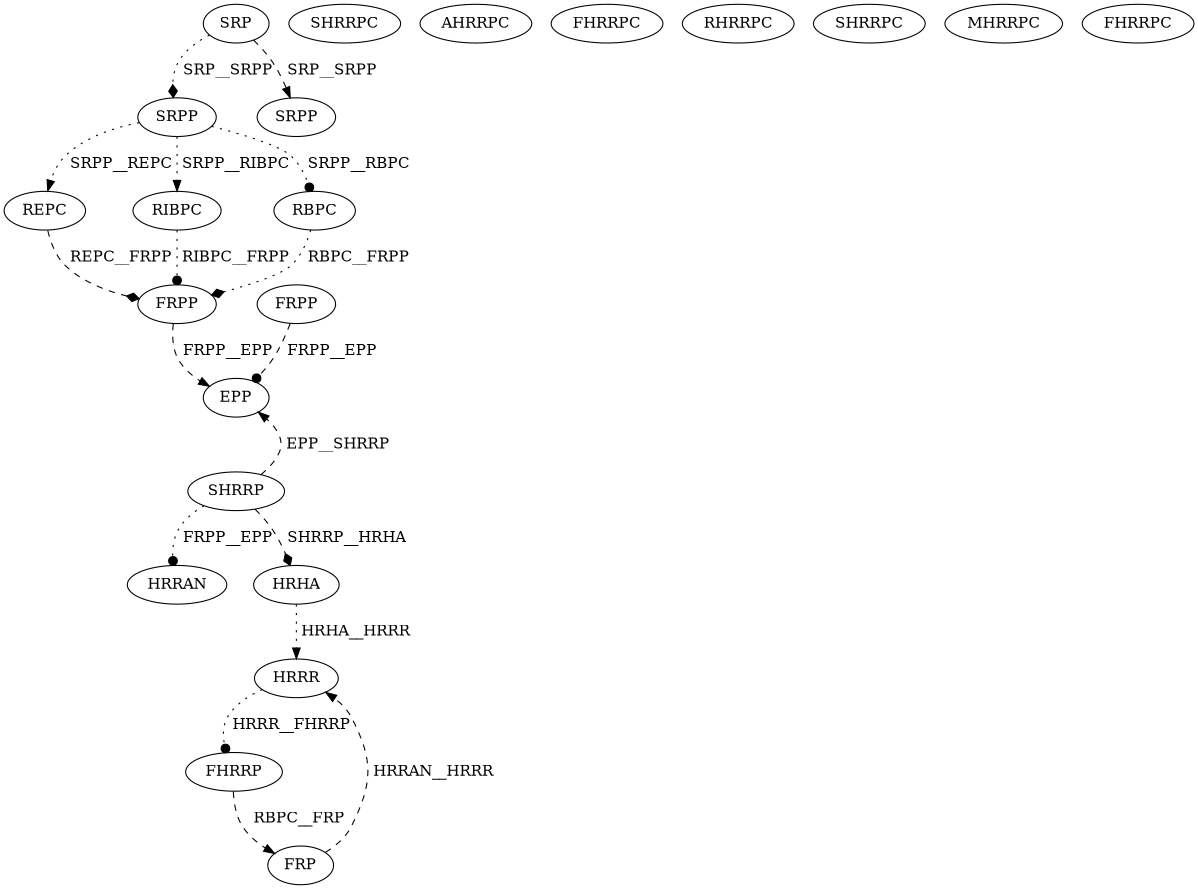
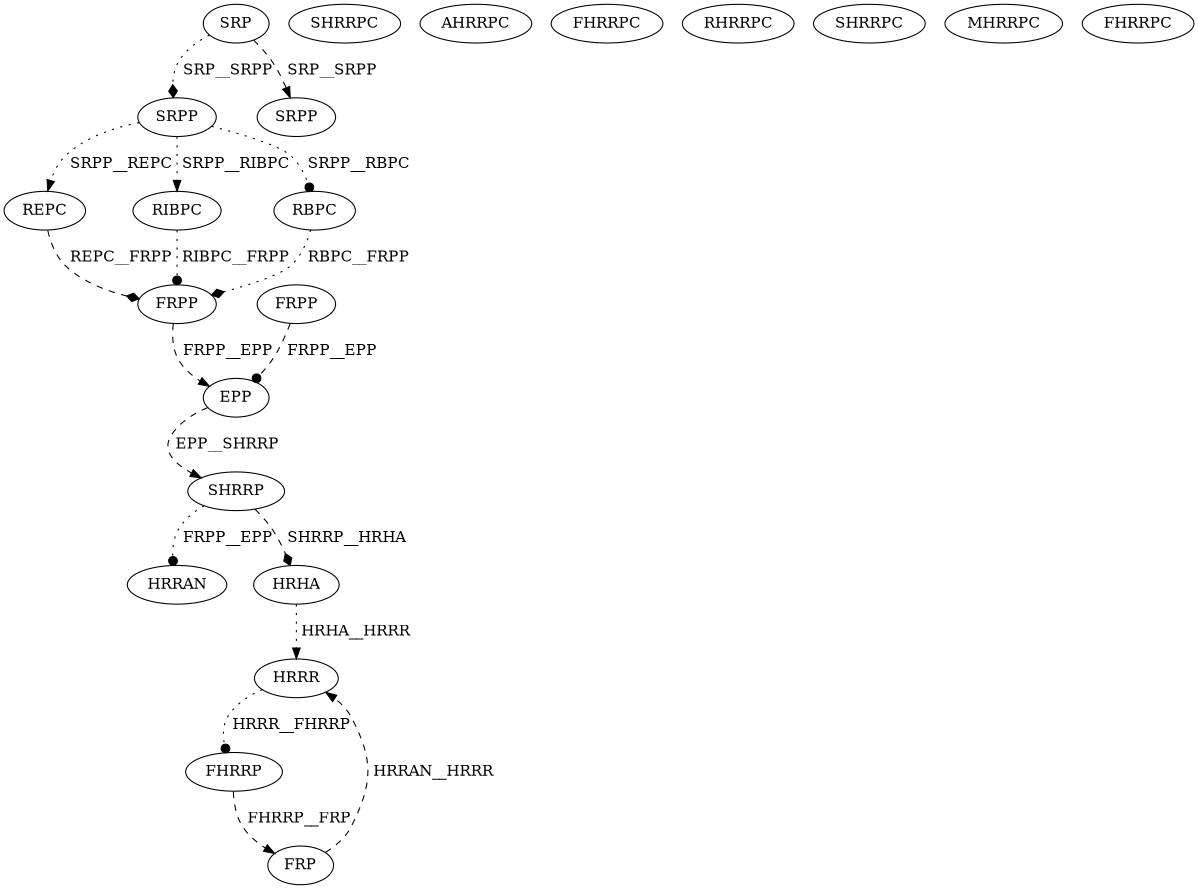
(281, 448) -> (171, 436)
(297, 819) -> (297, 819)
